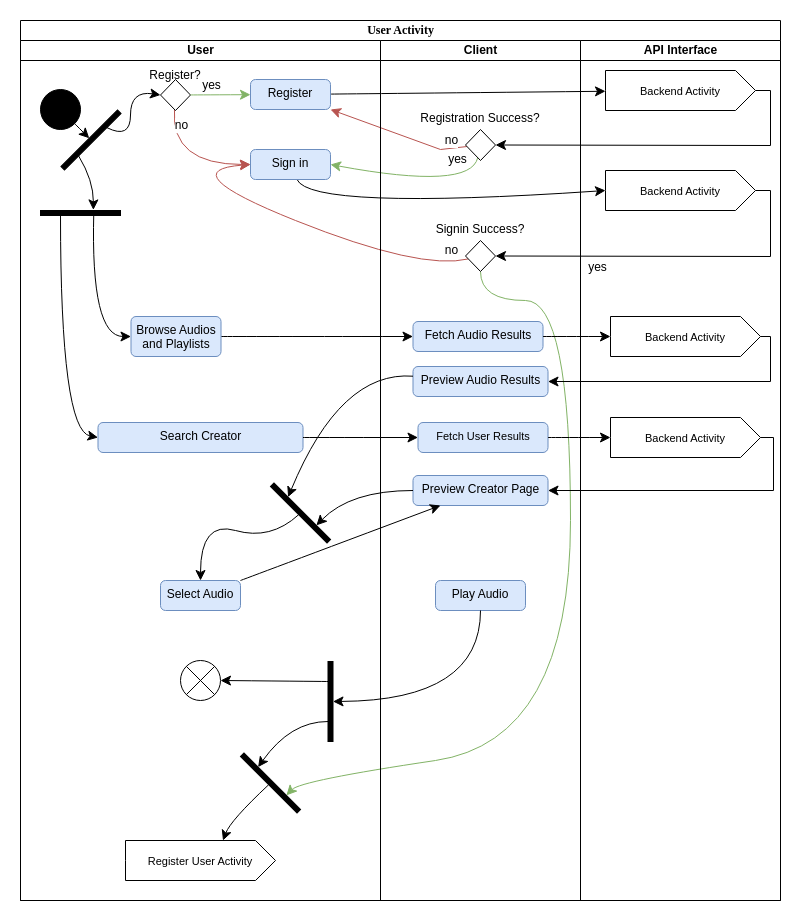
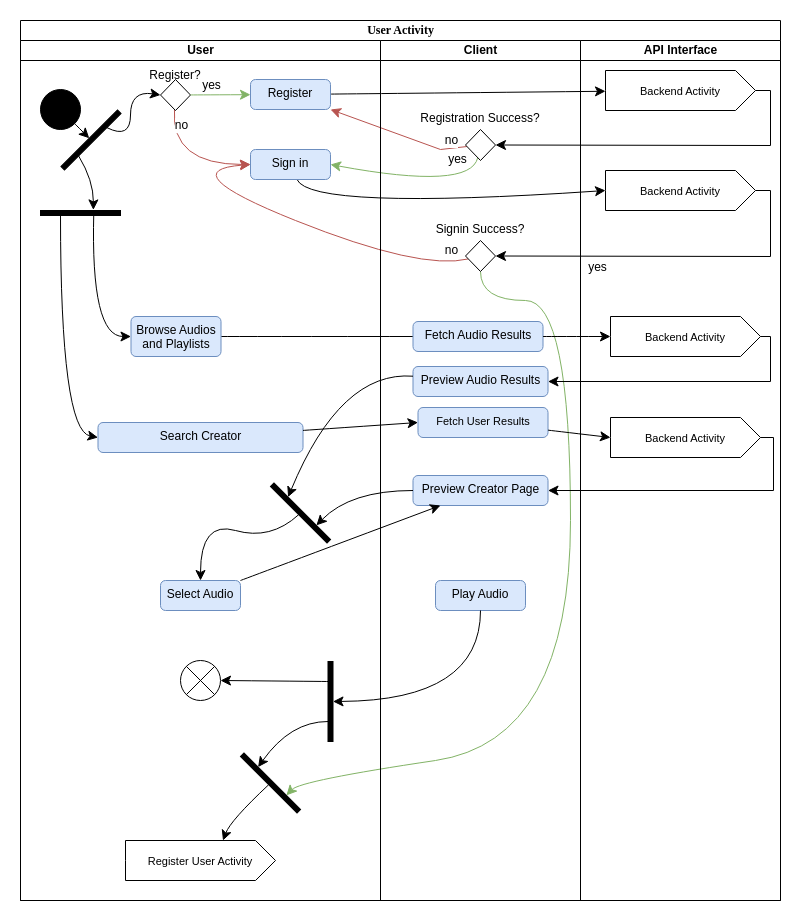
(403, 337) -> (407, 337)
(483, 438) -> (483, 423)
